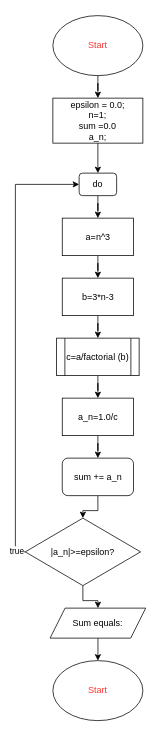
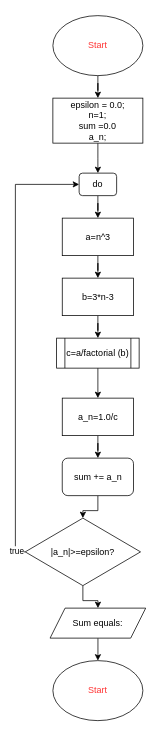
(98, 357) -> (98, 353)
